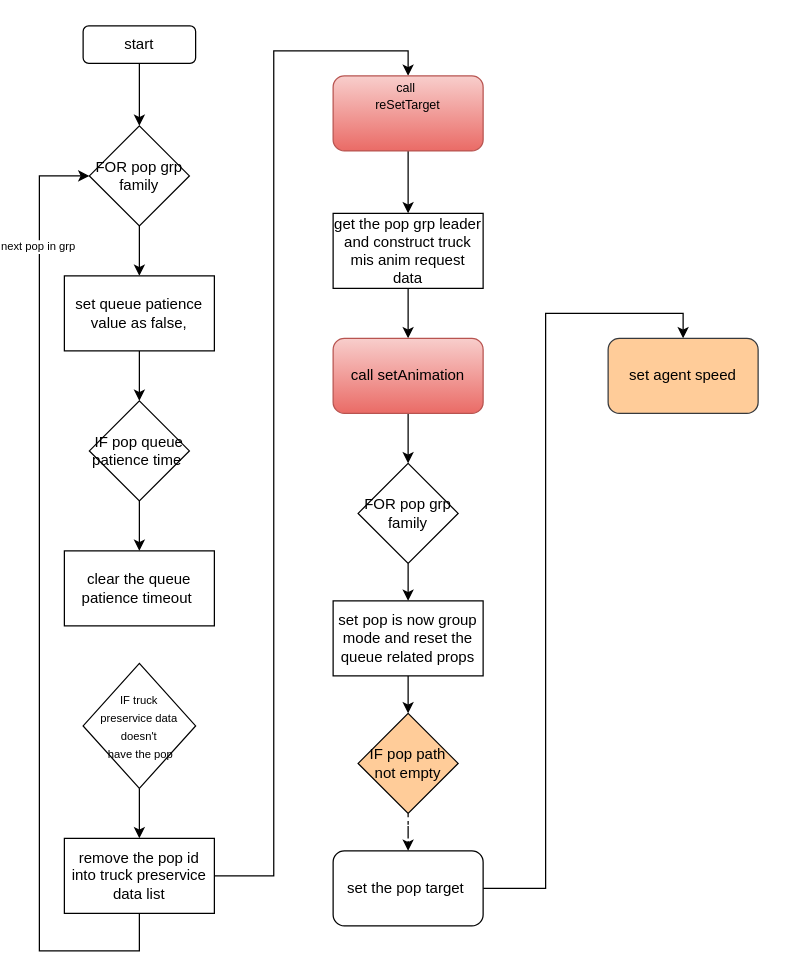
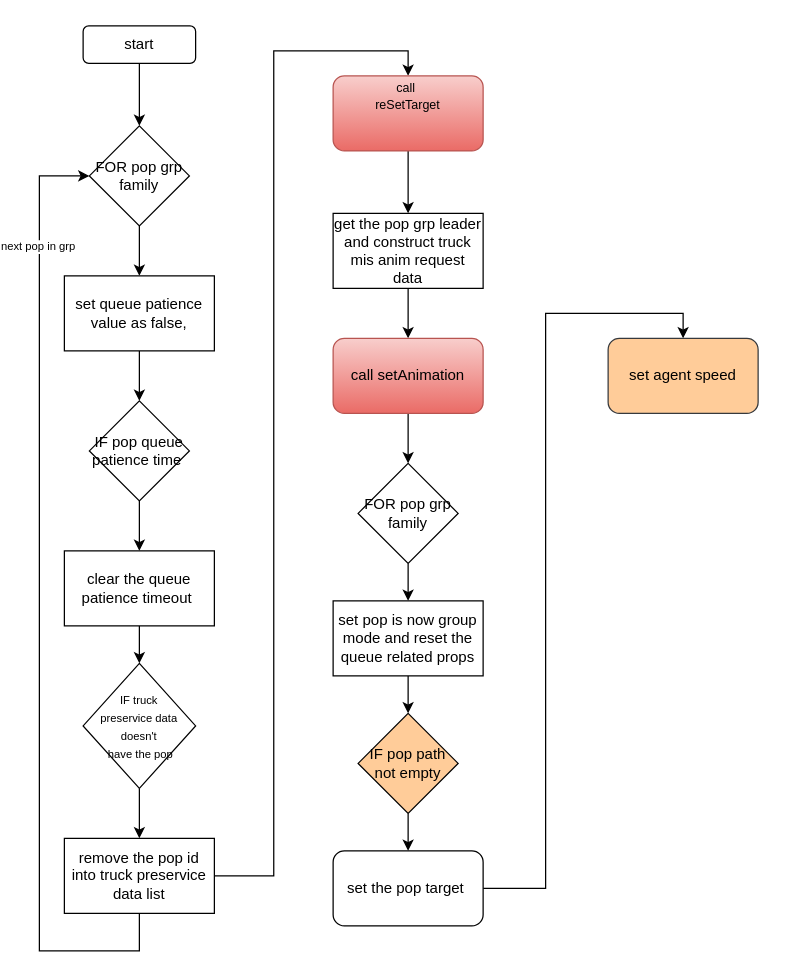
none -> (139, 649)
(408, 821) -> (408, 821)
